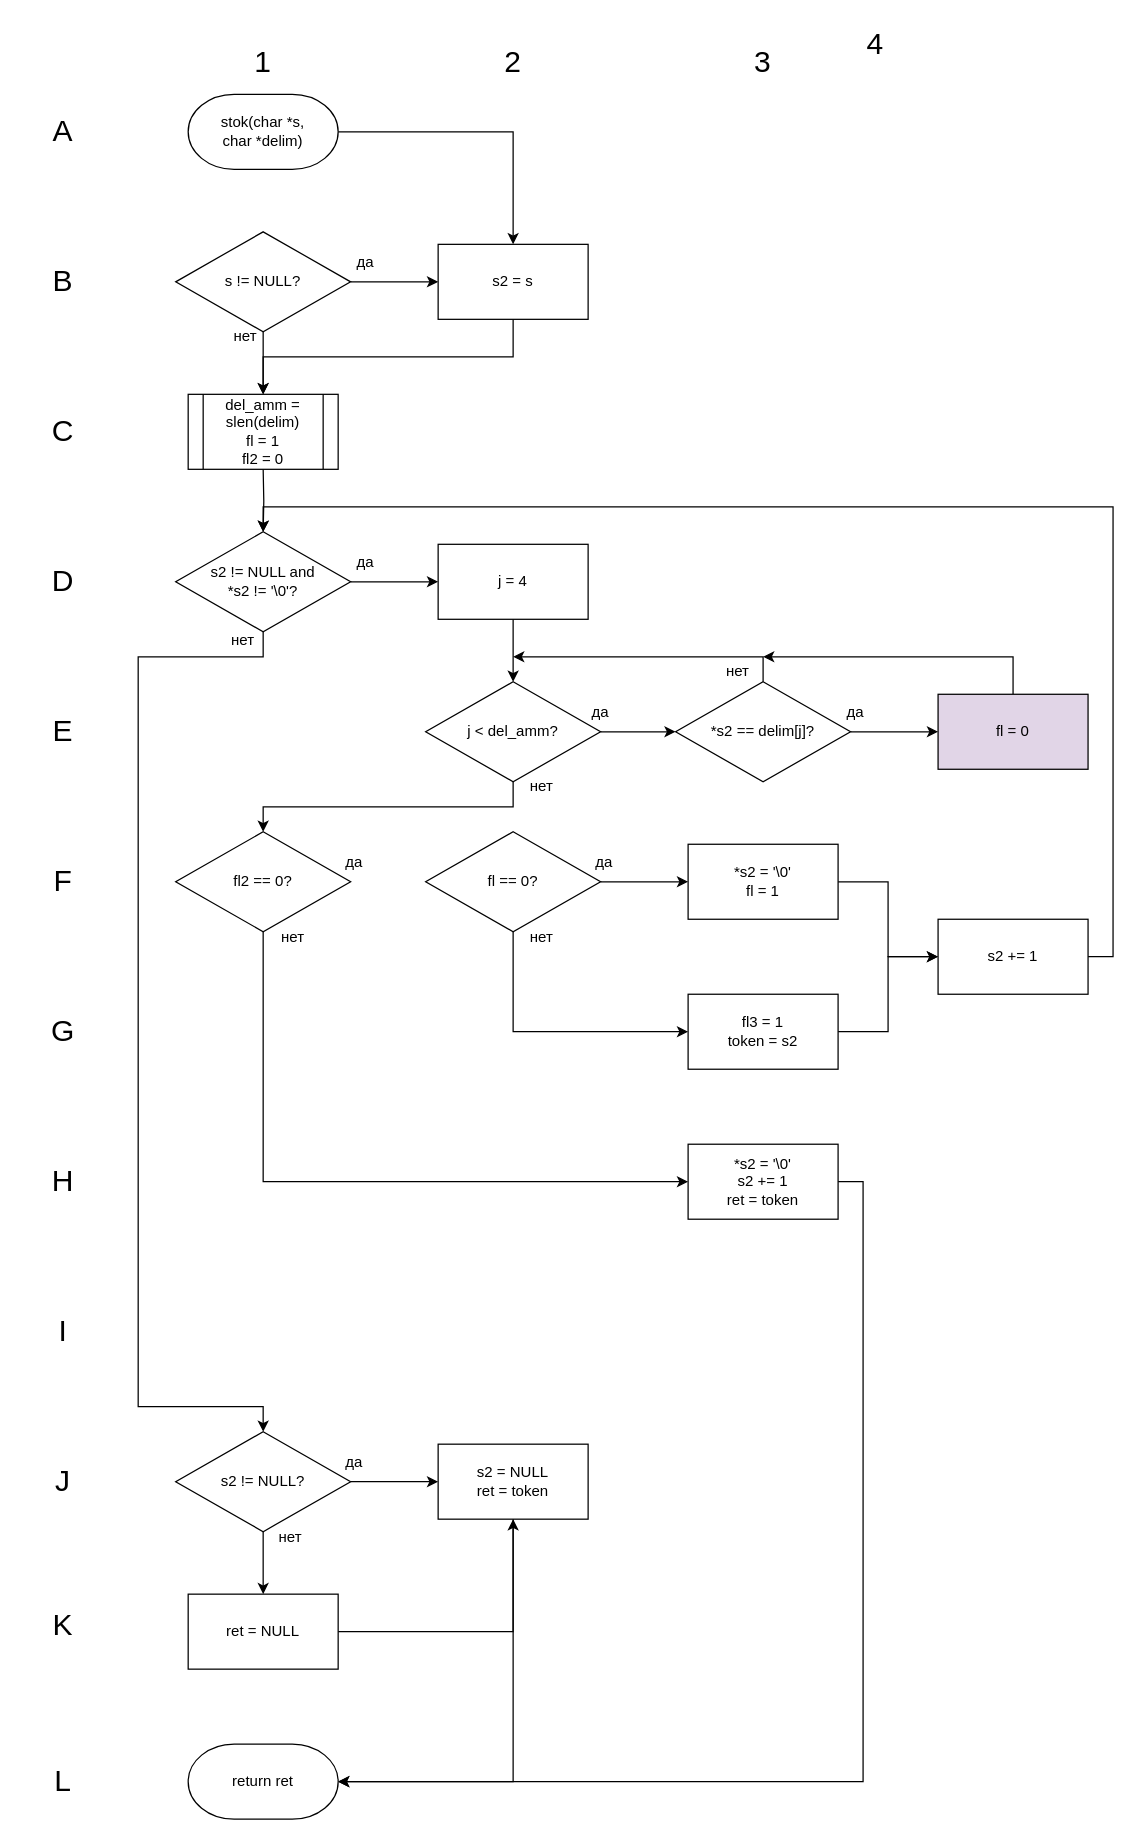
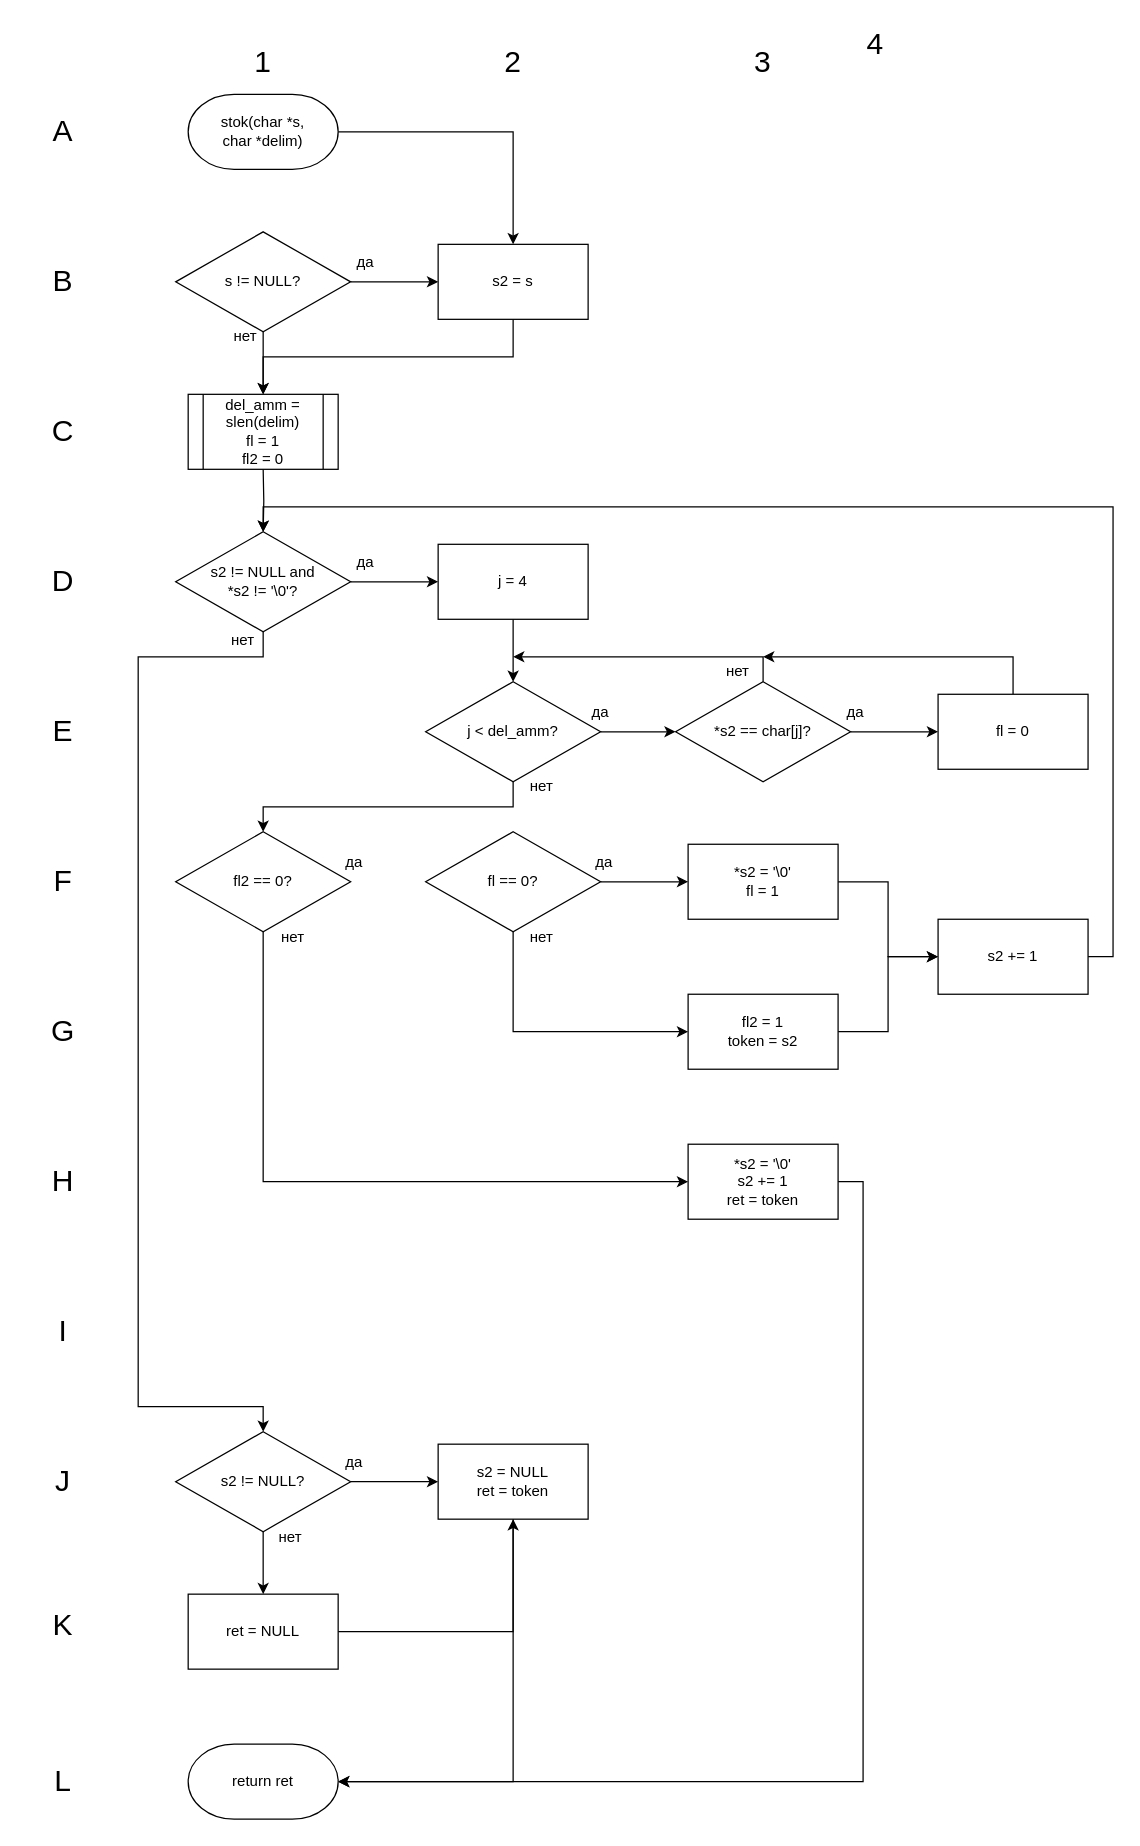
(763, 732) -> (763, 732)
(1013, 732) -> (1013, 732)
(763, 1032) -> (763, 1032)
